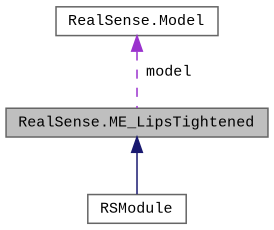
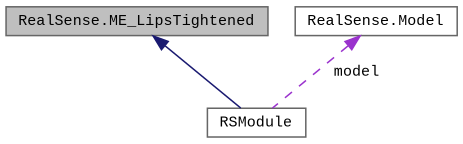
(137, 80) -> (310, 77)
